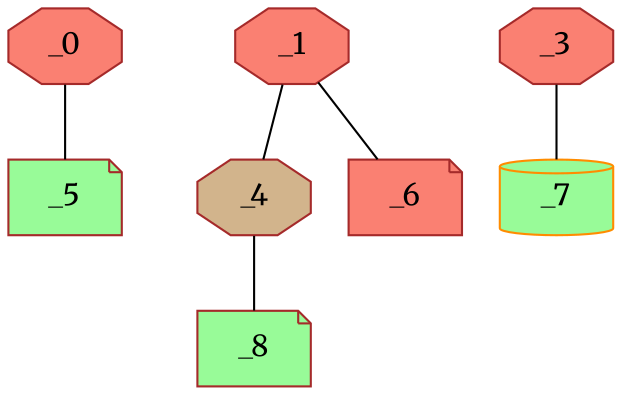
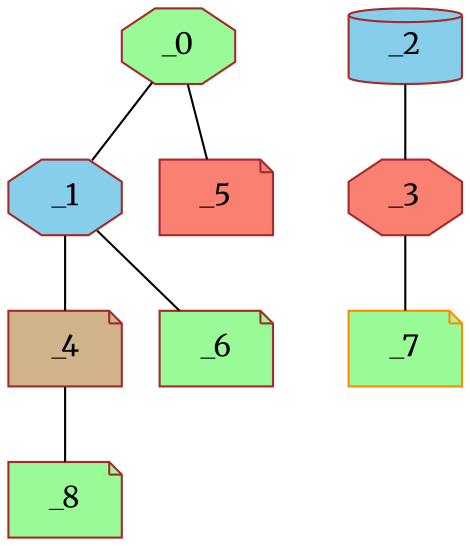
(65, 46) -> (178, 46)
(292, 46) -> (65, 197)
none -> (405, 46)
none -> (122, 121)
(65, 197) -> (216, 197)
(254, 197) -> (65, 349)
(405, 197) -> (216, 349)
(556, 197) -> (405, 349)
